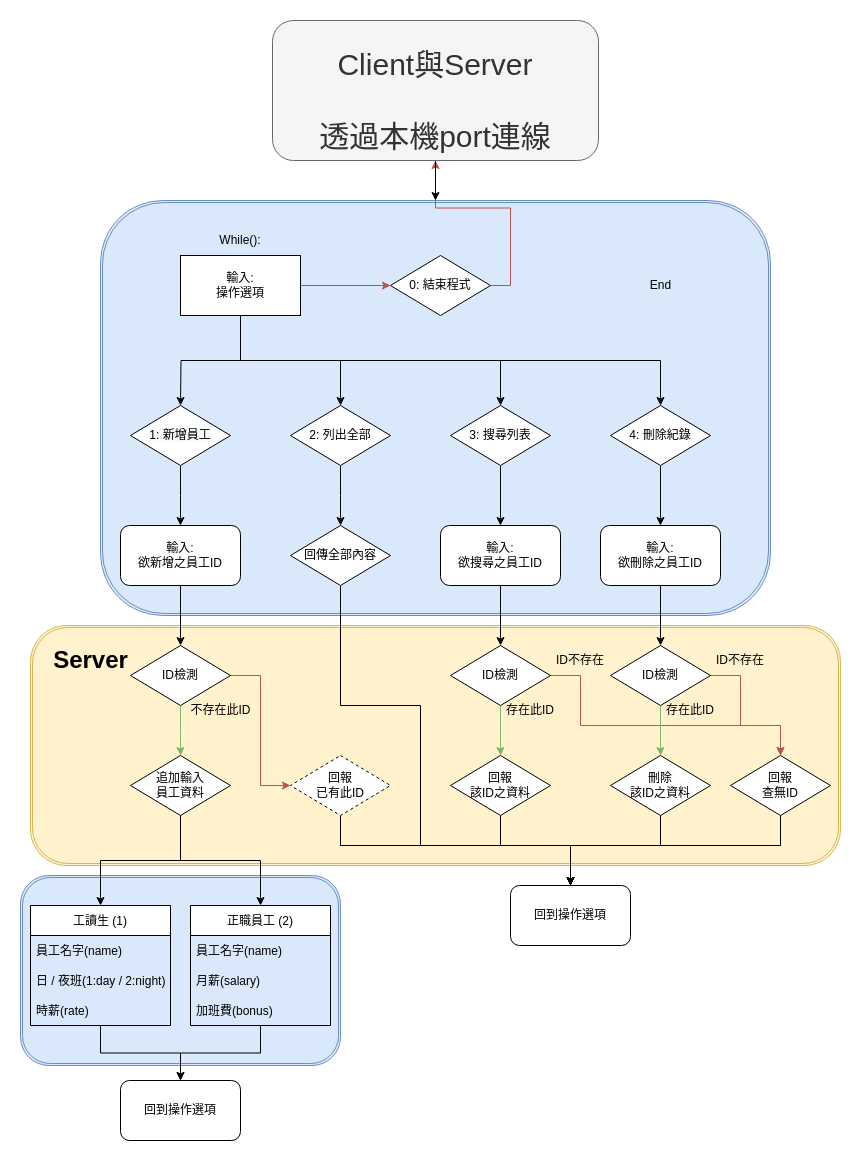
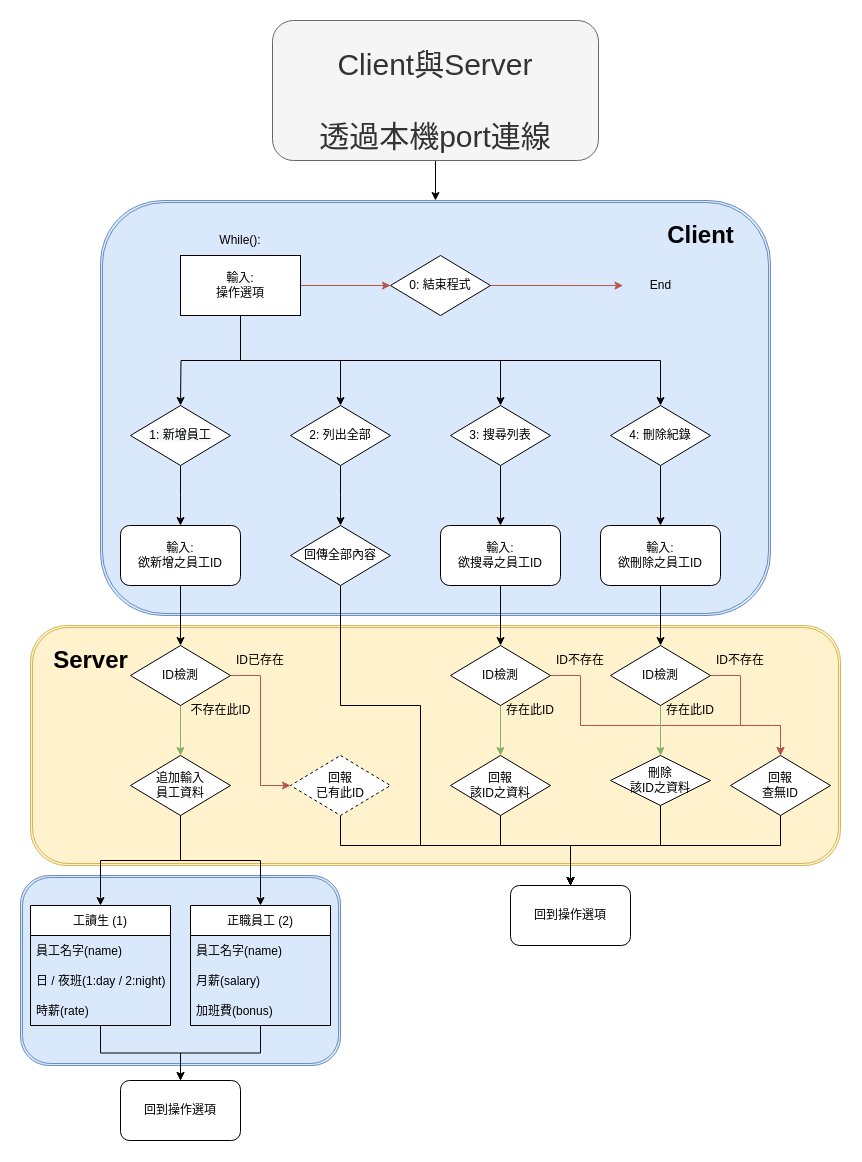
(509, 208) -> (562, 286)
none -> (701, 236)
none -> (261, 661)
(661, 786) -> (661, 781)
